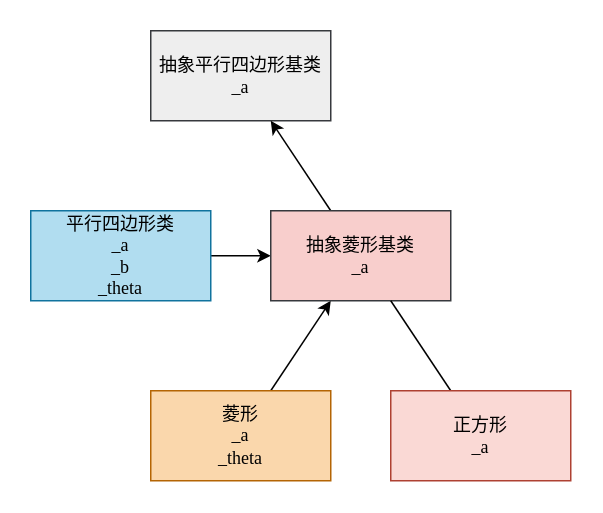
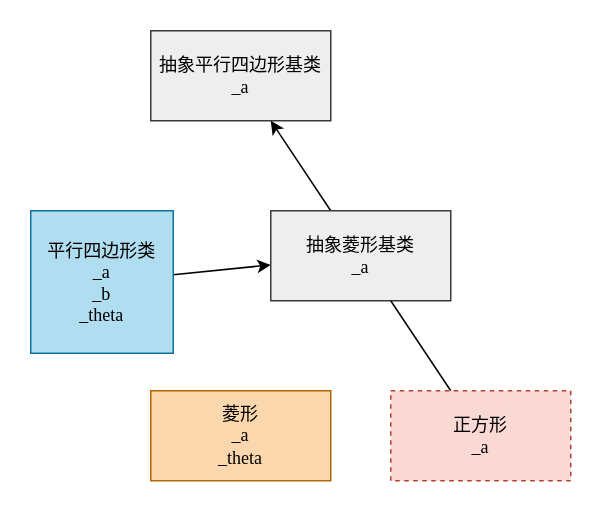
(121, 256) -> (102, 282)
(361, 256) -> (361, 256)
(298, 350) -> none
(481, 436) -> (481, 436)
